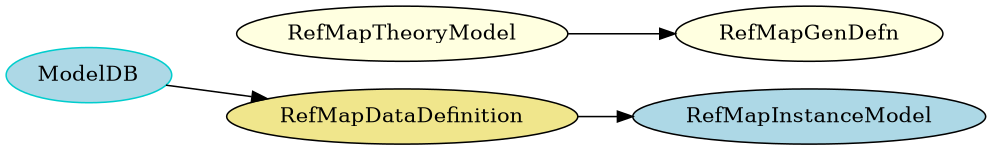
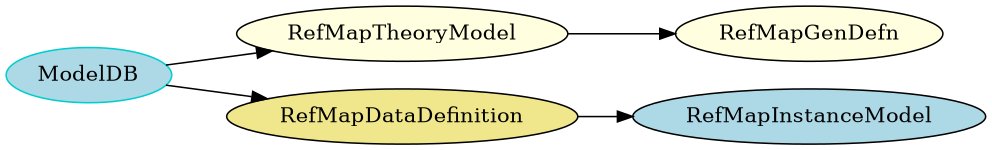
none -> (211, 59)
